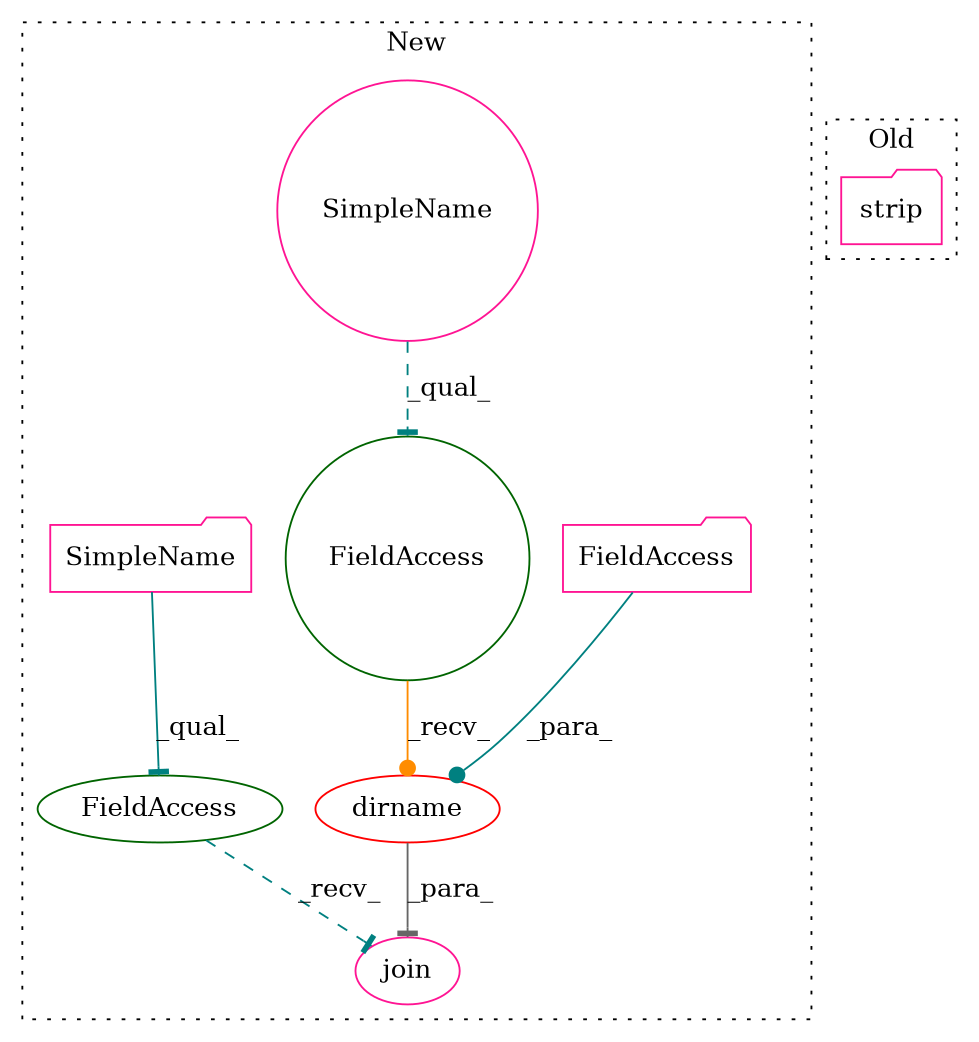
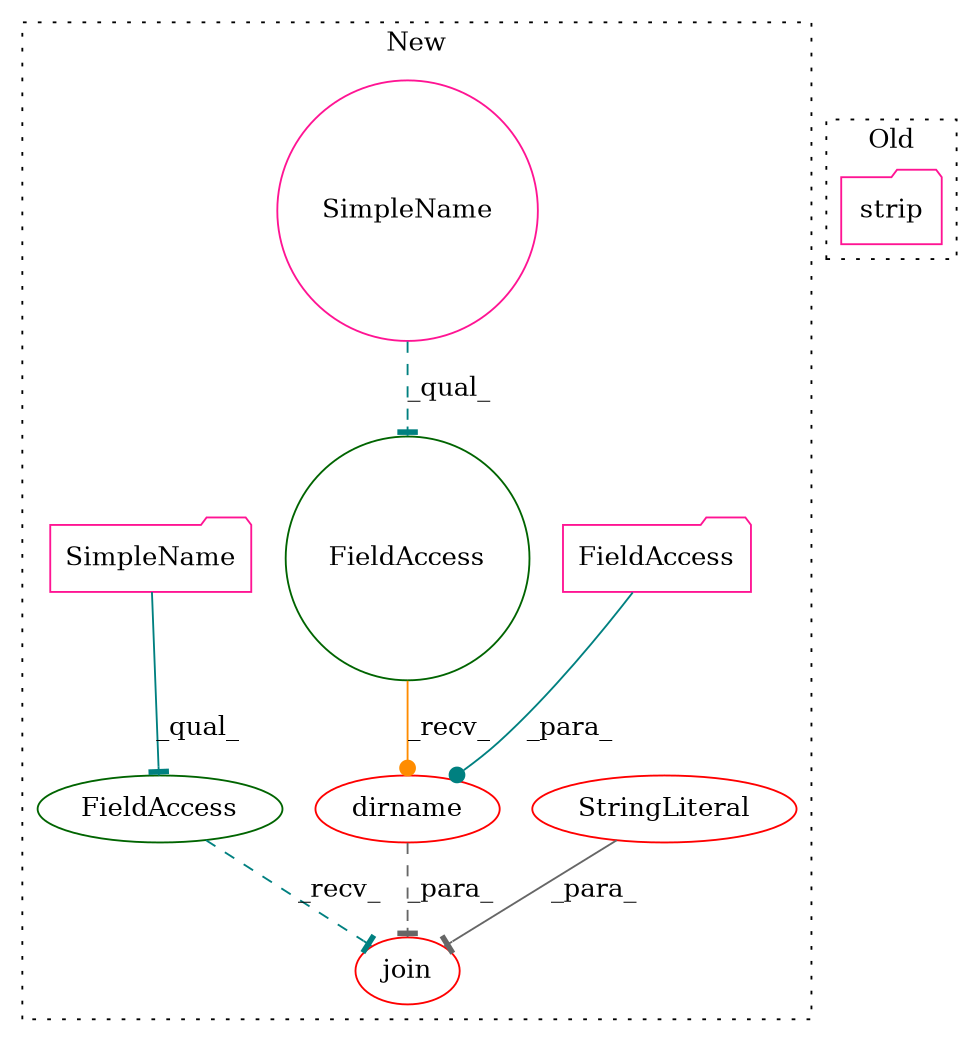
none -> (664, 809)
(408, 885) -> (408, 885)
(408, 971) -> (408, 971)
